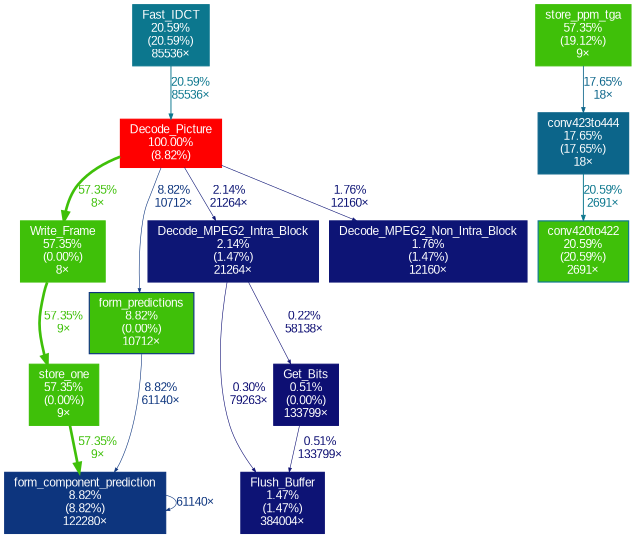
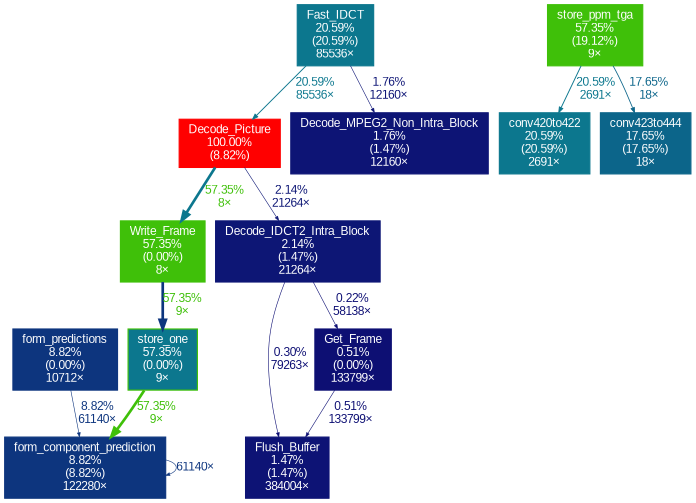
(85, 177) -> (201, 190)
(287, 192) -> (361, 87)
(583, 194) -> (571, 87)
(142, 226) -> none
(233, 251) -> (298, 251)
(583, 251) -> (545, 143)
(40, 319) -> (163, 301)
(142, 323) -> (65, 360)
(64, 395) -> (163, 360)
(306, 395) -> (353, 360)
